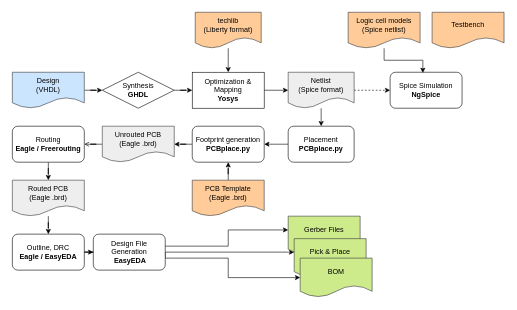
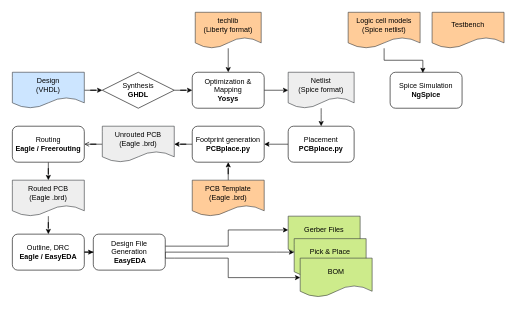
(228, 90) -> (228, 90)
(384, 90) -> none
